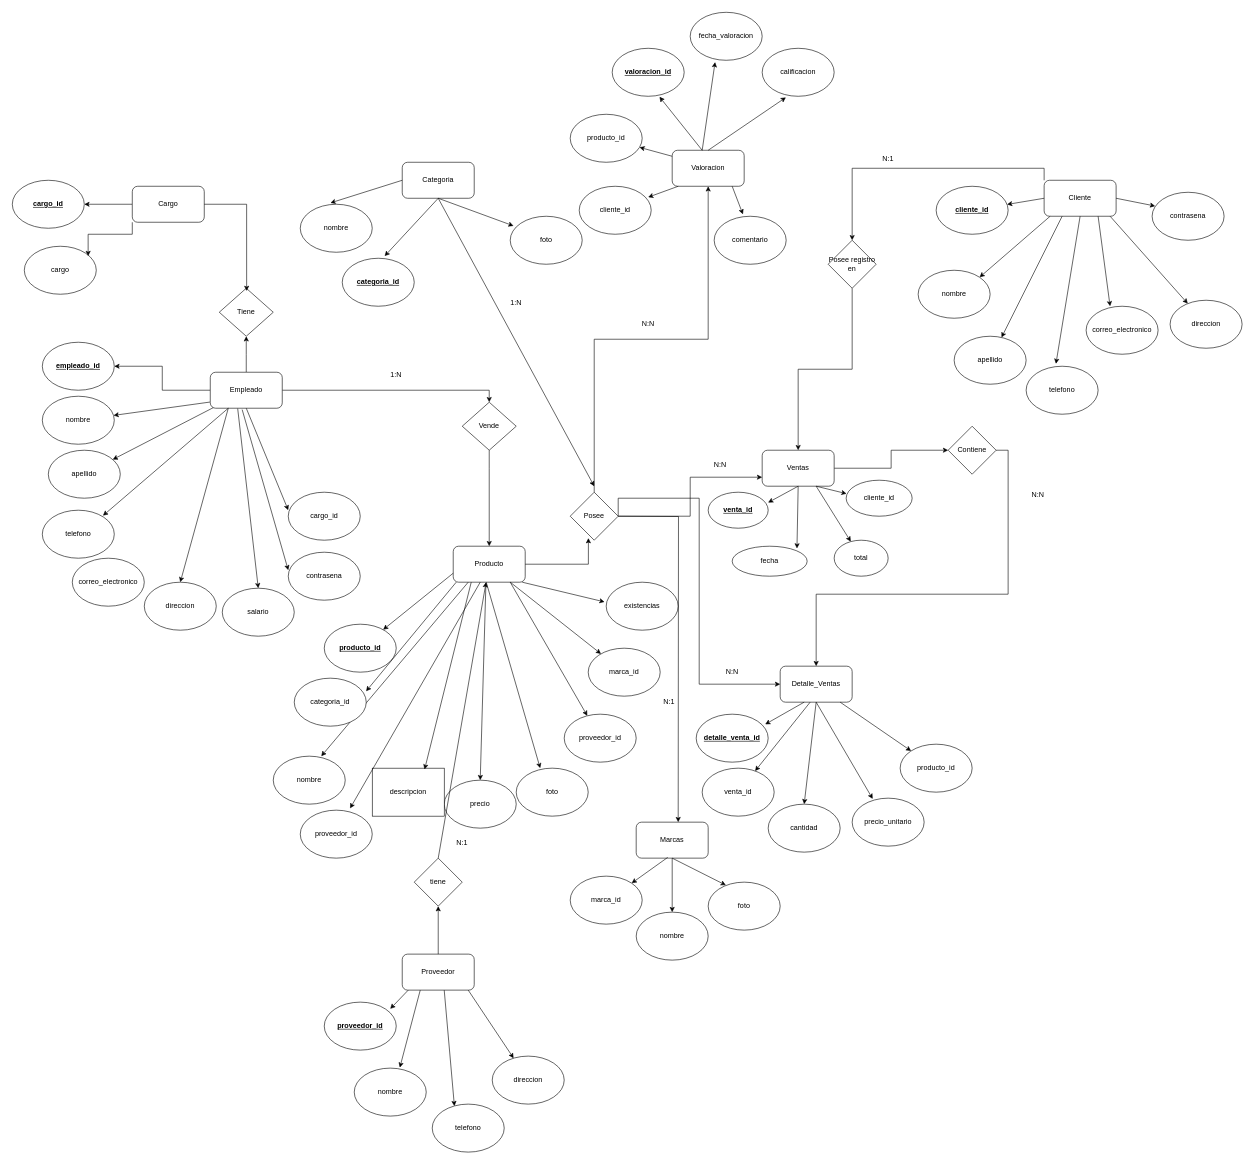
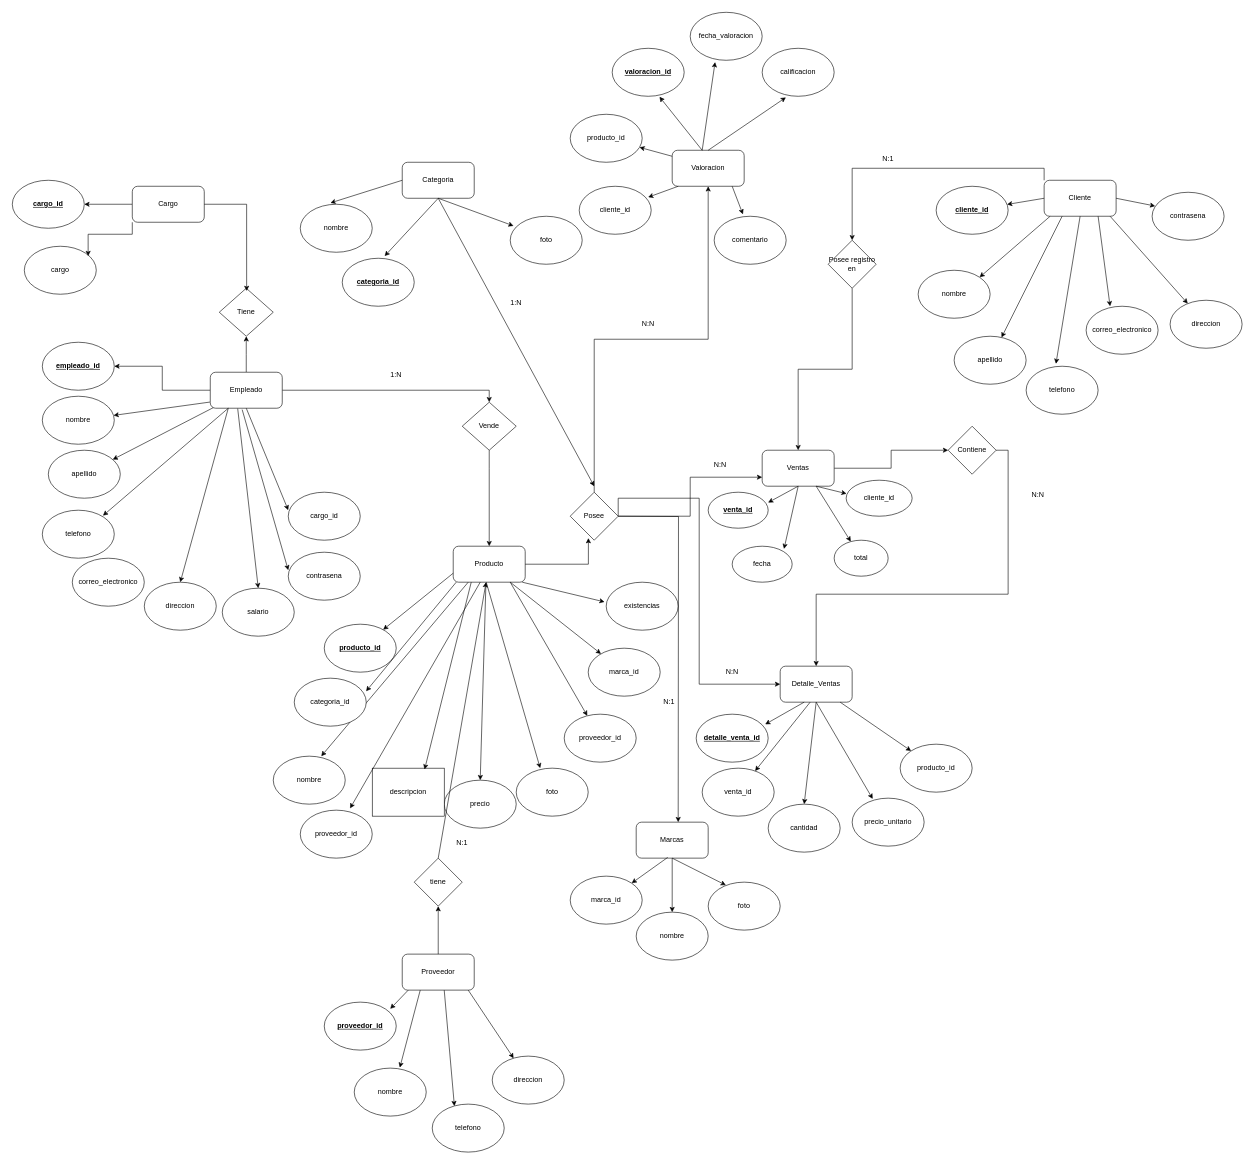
(770, 561) -> (762, 564)
